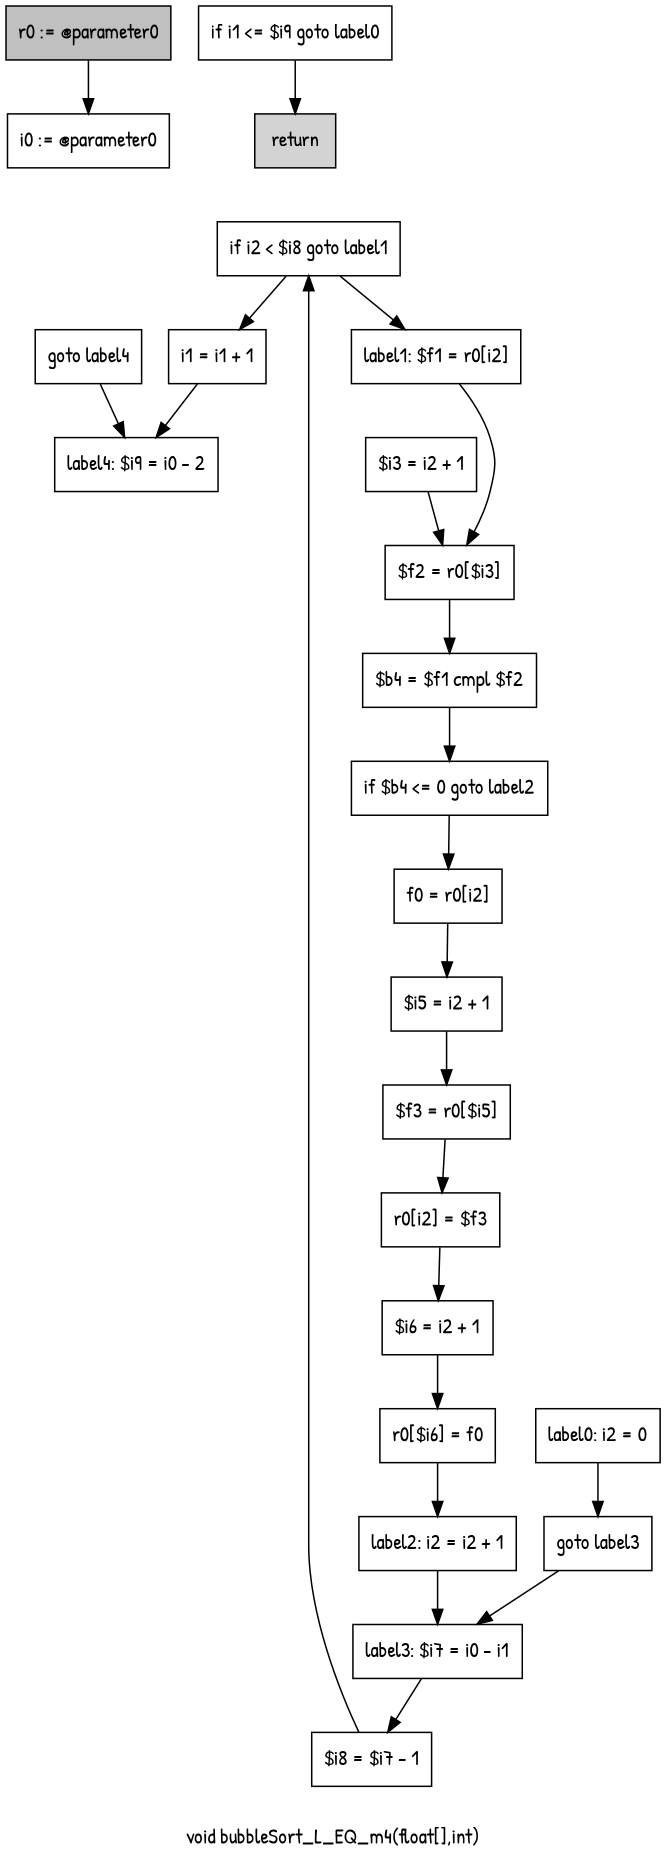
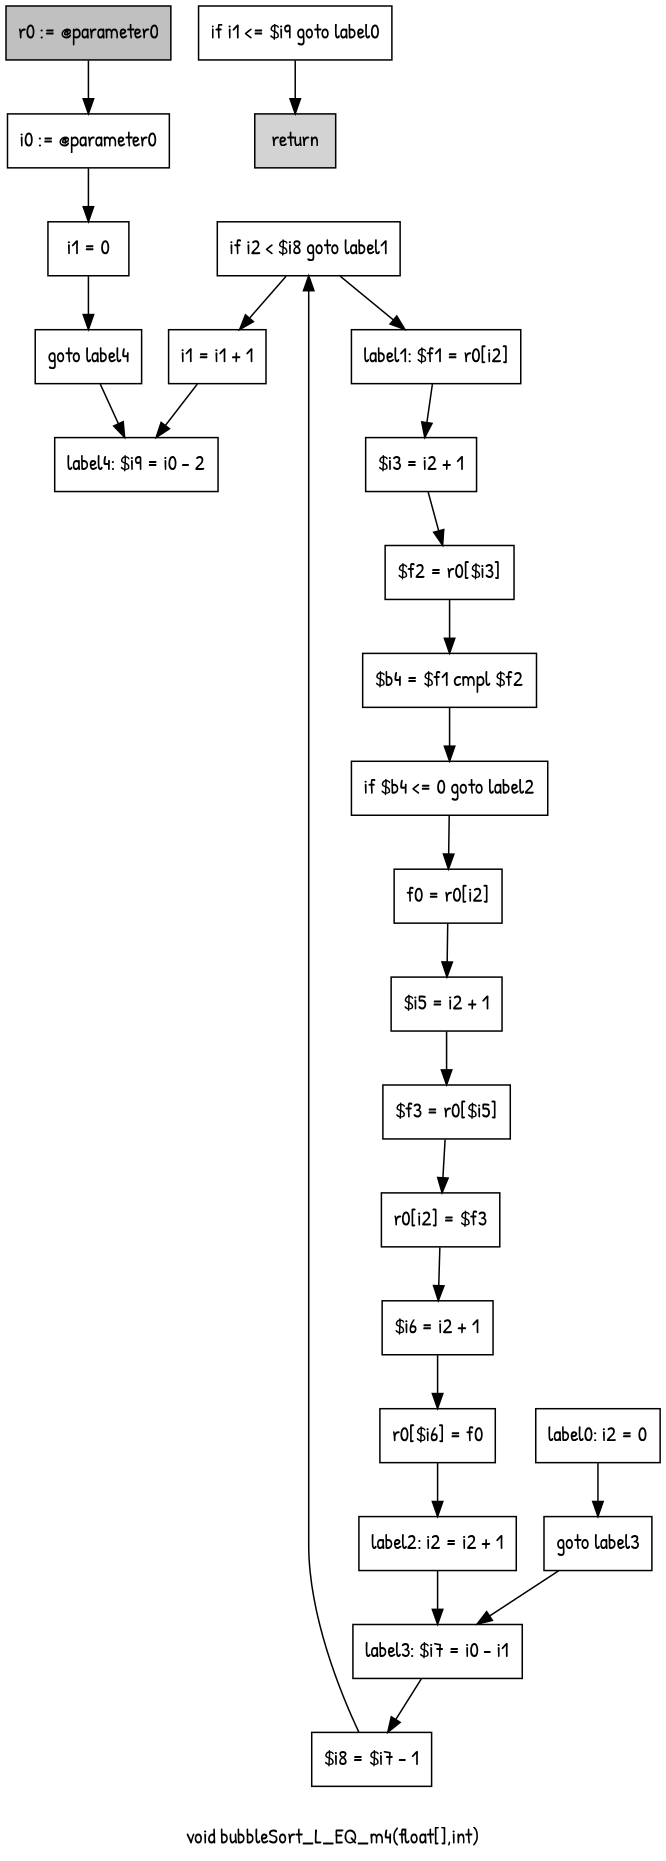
none -> (88, 249)
(494, 455) -> (430, 403)
